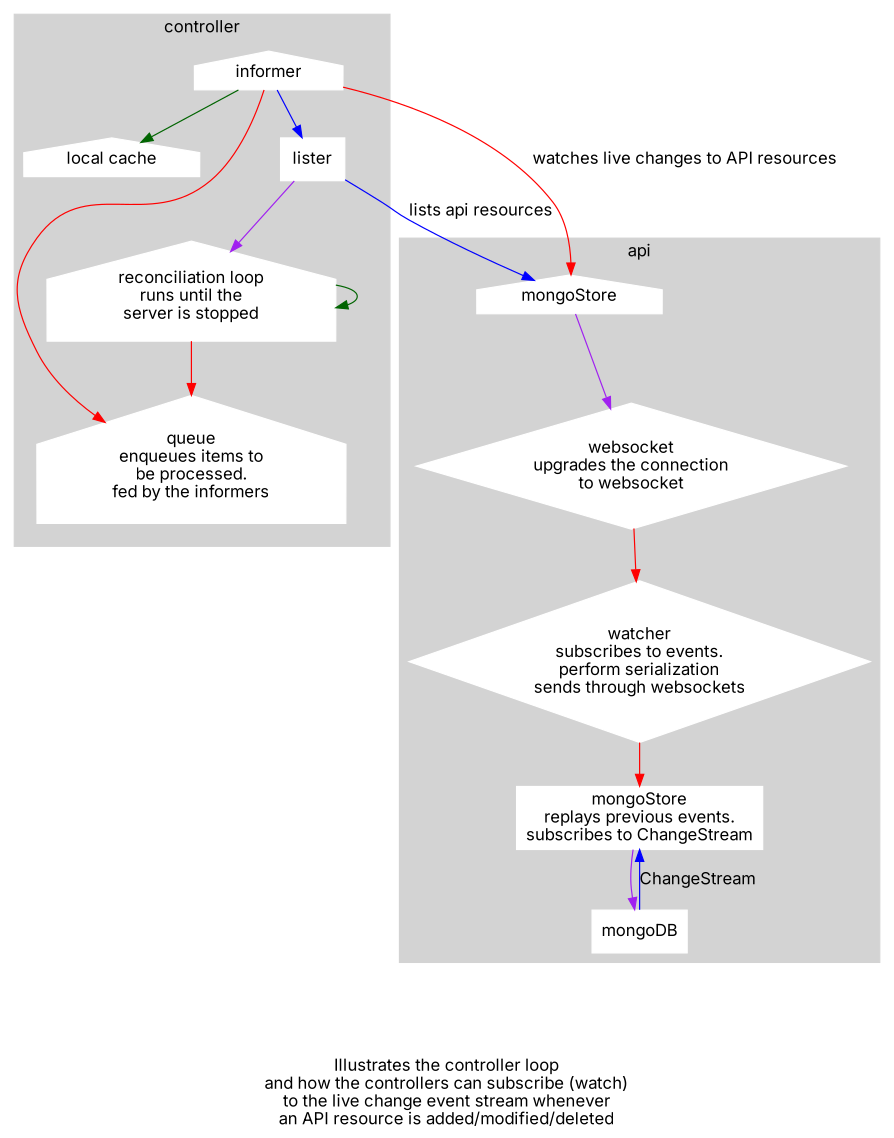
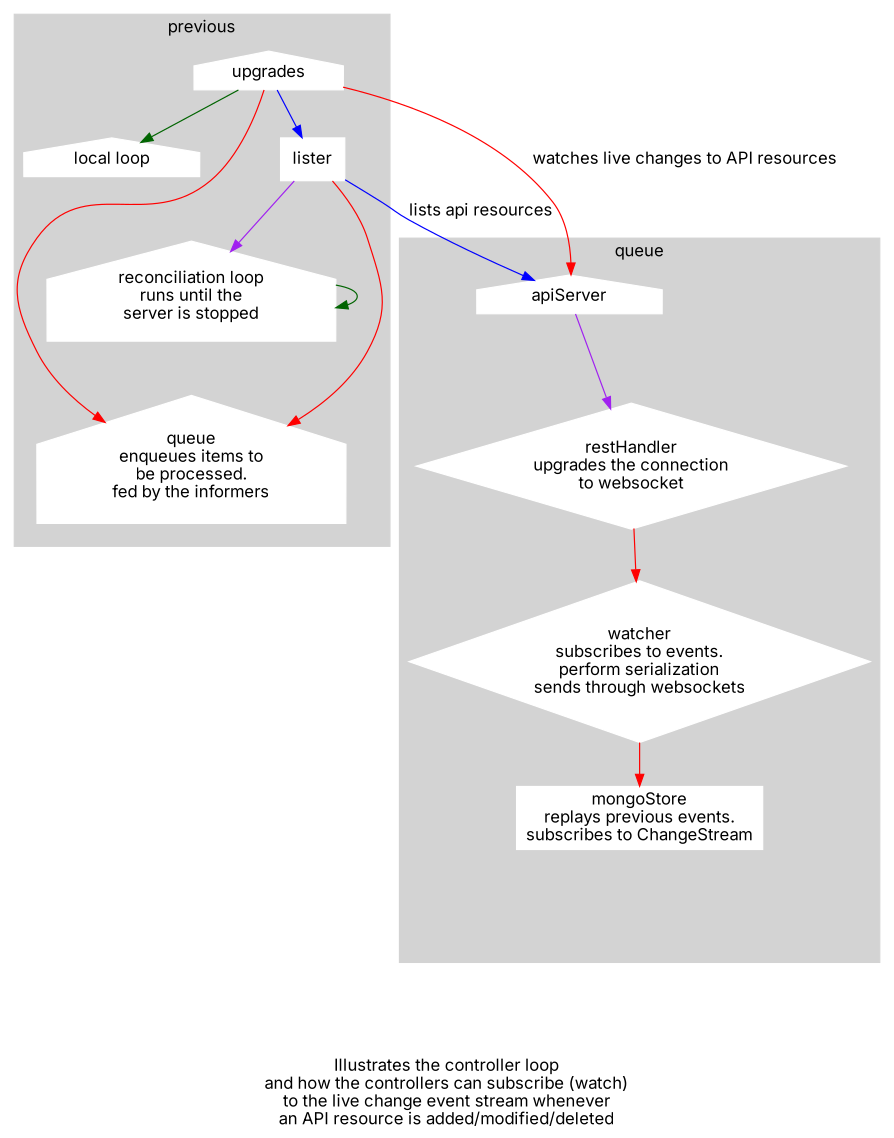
(202, 28) -> (202, 28)
(269, 73) -> (269, 73)
(112, 159) -> (112, 159)
(640, 252) -> (640, 252)
(569, 296) -> (569, 296)
(191, 362) -> (382, 310)
(631, 466) -> (631, 466)
(640, 932) -> none
